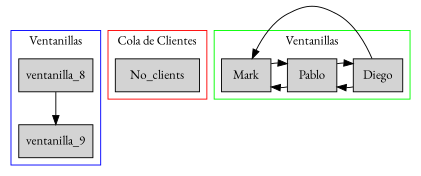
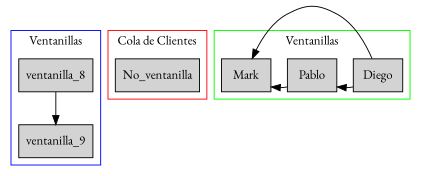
(275, 63) -> none
(340, 63) -> none
(157, 75) -> (157, 75)
